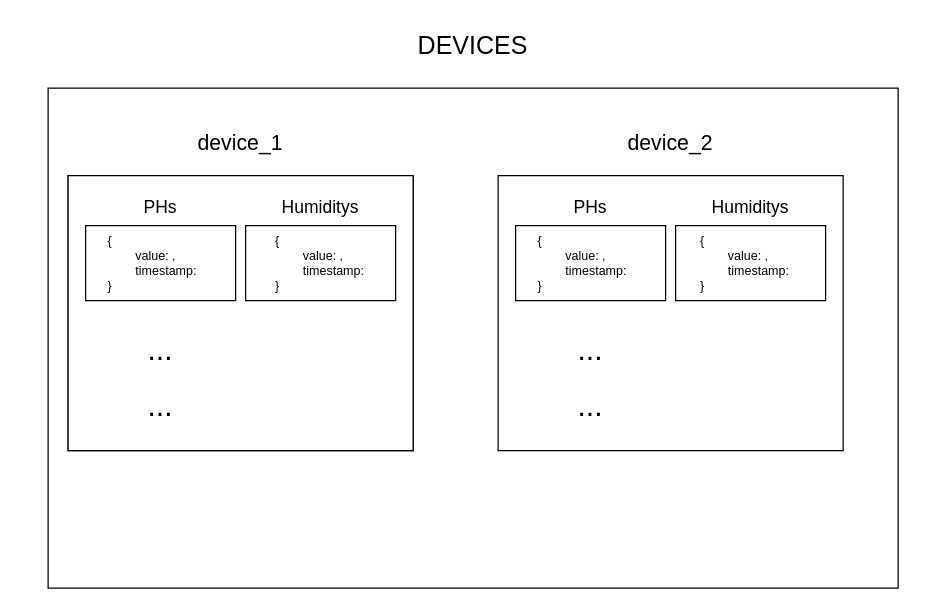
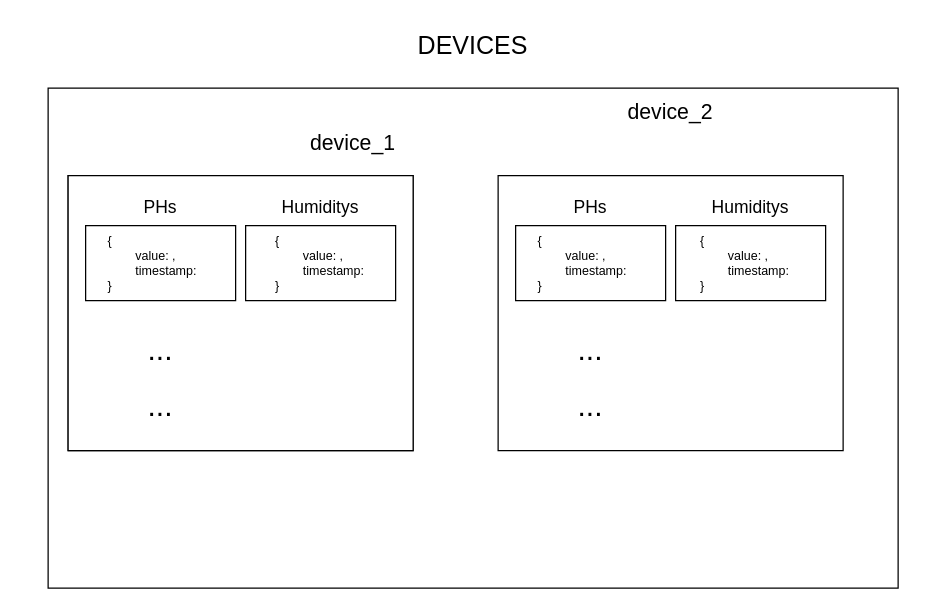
(241, 144) -> (353, 144)
(671, 144) -> (671, 113)
